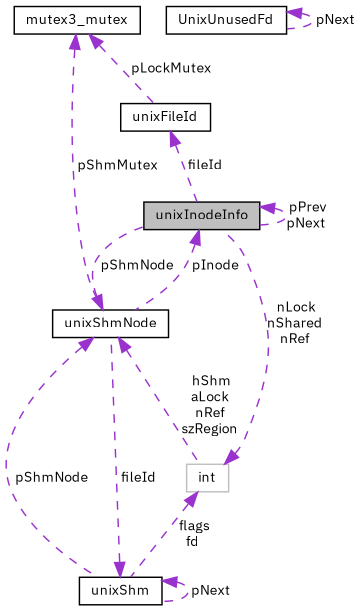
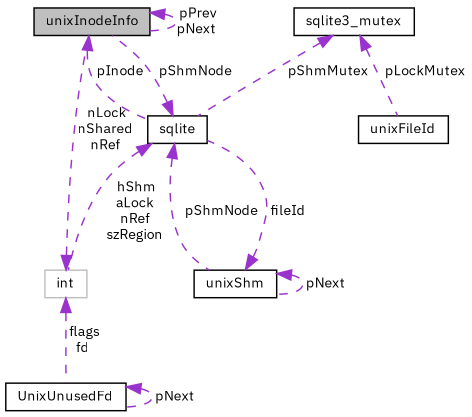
(77, 20) -> (354, 22)
(186, 173) -> none
(111, 324) -> (177, 130)
(159, 541) -> (66, 348)
